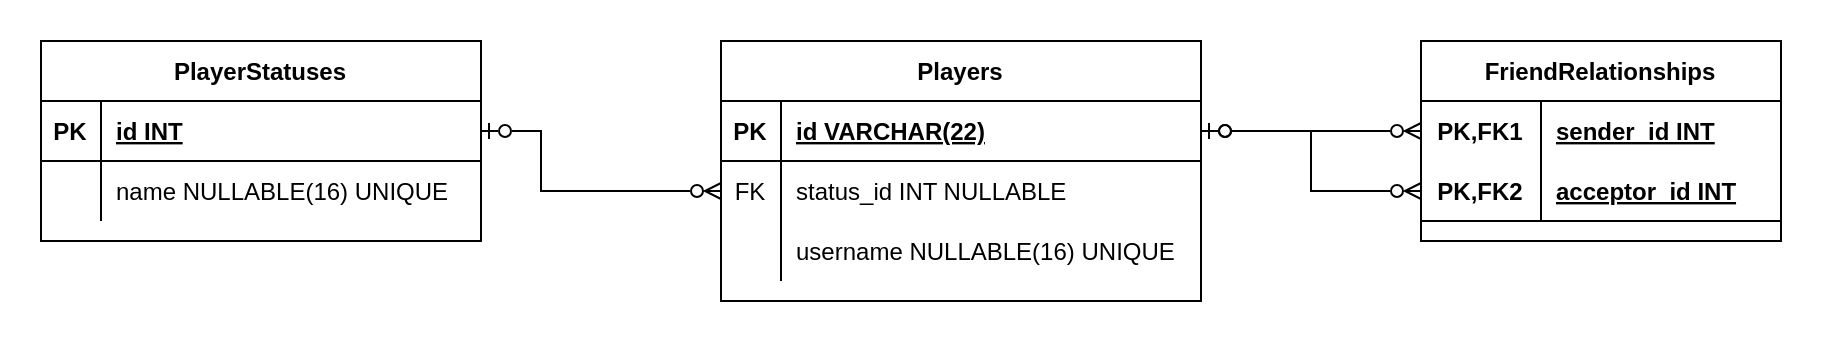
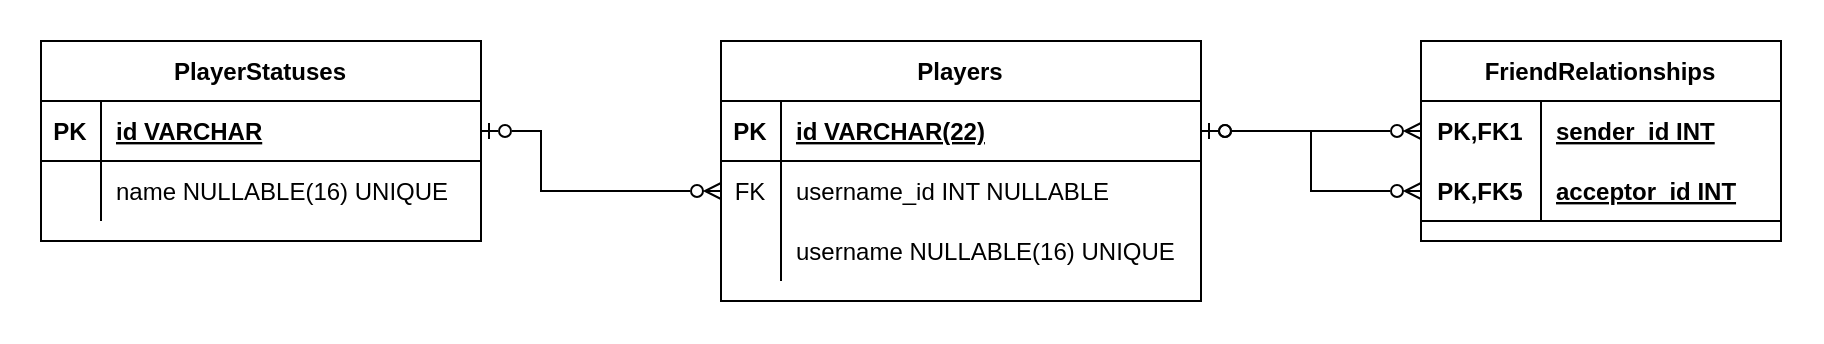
(150, 132) -> (177, 132)
(934, 192) -> (948, 192)
(1480, 192) -> (1480, 192)
